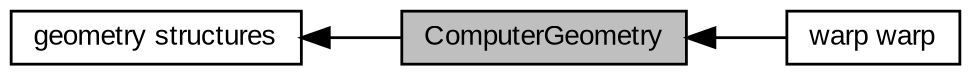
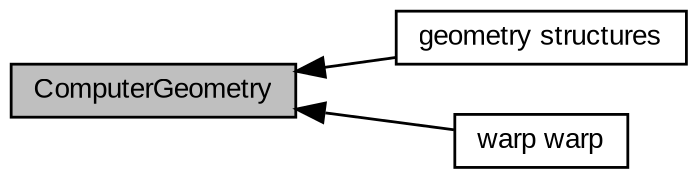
(365, 38) -> (360, 62)
